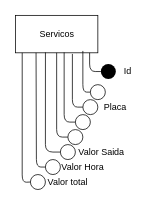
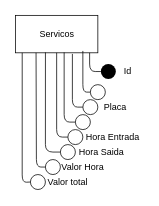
none -> (113, 137)
(102, 153) -> (102, 153)
